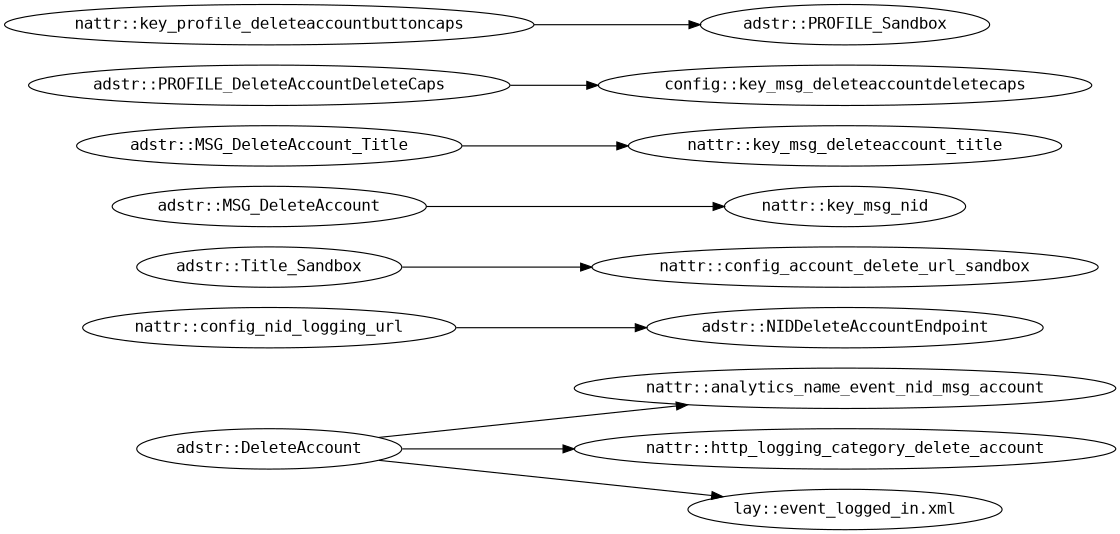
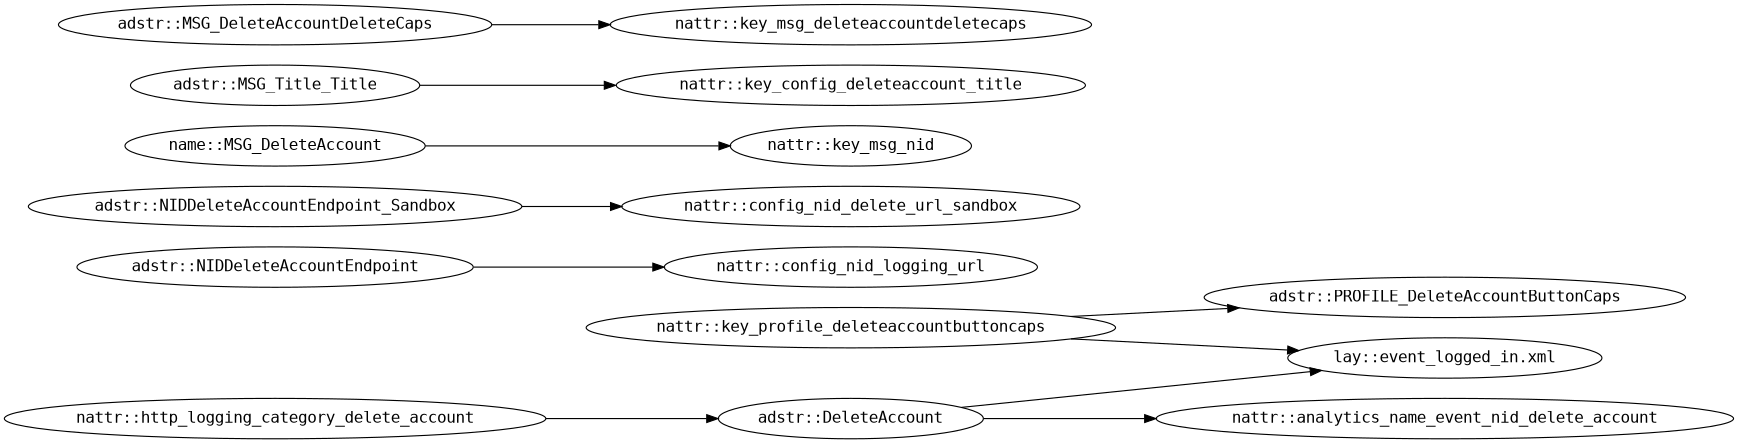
(845, 25) -> (1445, 297)
(269, 85) -> (275, 25)
(845, 85) -> (851, 25)
(269, 146) -> (275, 85)
(845, 146) -> (851, 85)
(269, 206) -> (275, 146)
(269, 267) -> (275, 206)
(845, 267) -> (851, 206)
(546, 328) -> (563, 267)
none -> (1179, 344)
(845, 388) -> (1445, 419)
(483, 449) -> (626, 419)
